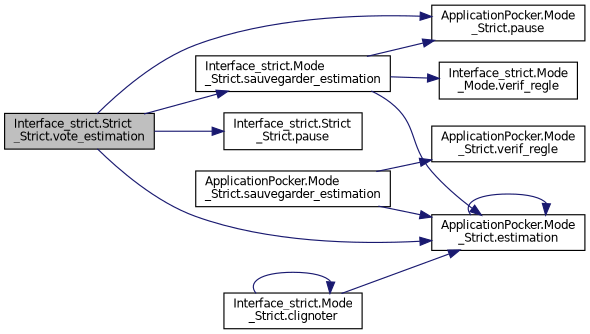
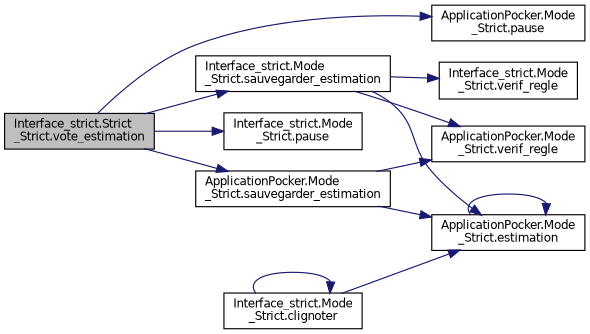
(395, 50) -> (406, 108)
(508, 81) -> (508, 81)
(293, 131) -> (293, 131)
(247, 231) -> (181, 158)
